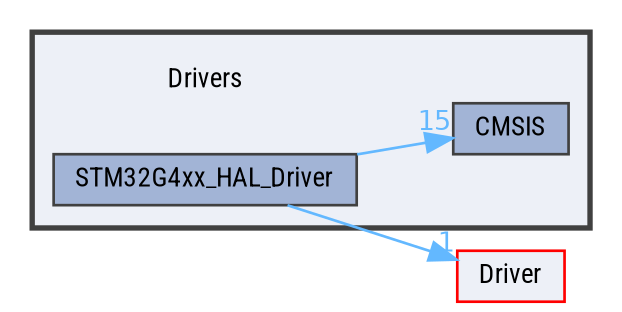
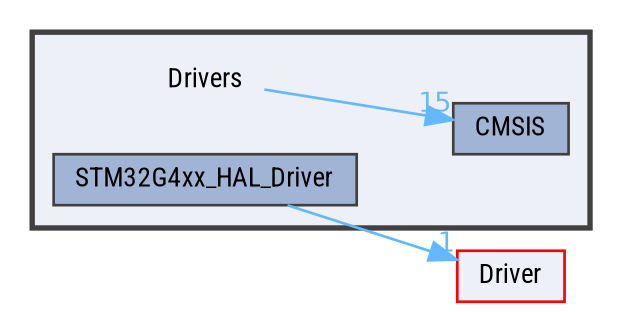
(392, 149) -> (345, 103)
